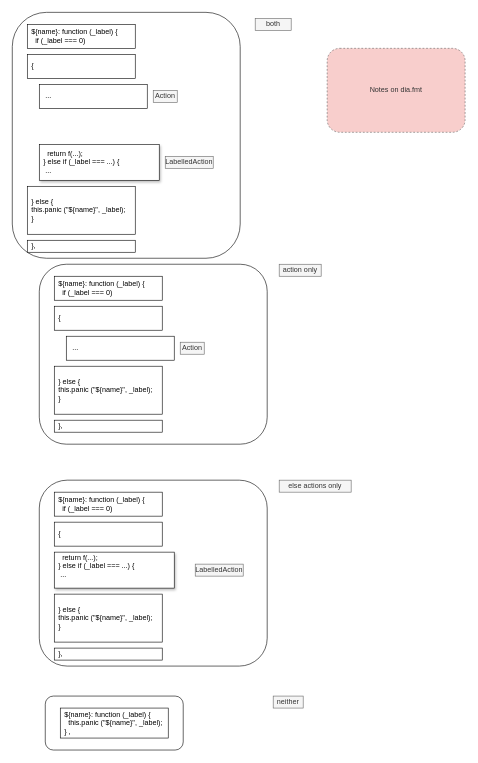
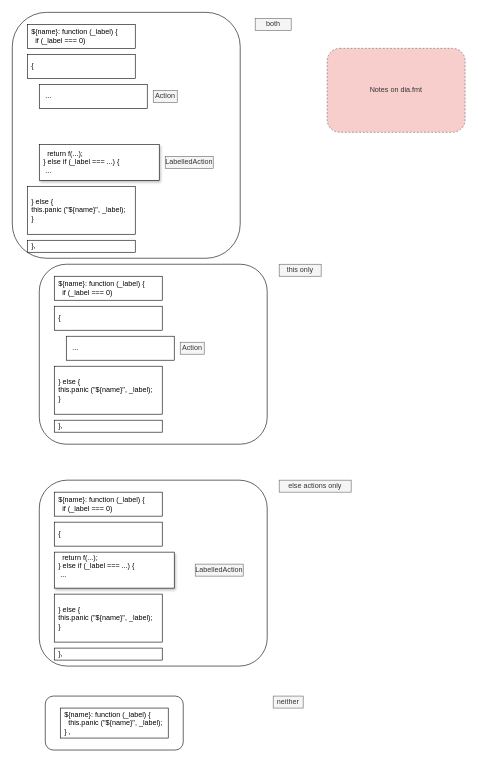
(300, 270) -> (300, 270)
